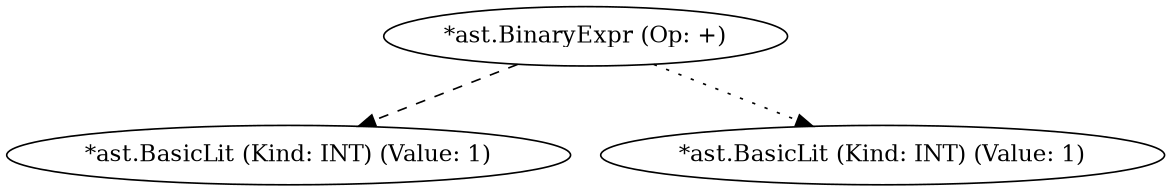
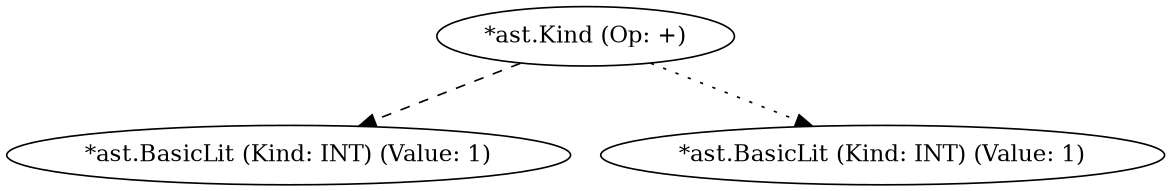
(586, 36) -> (586, 36)
